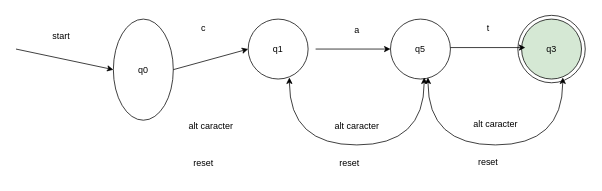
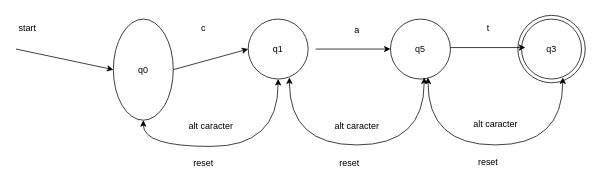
(60, 36) -> (27, 29)
(552, 49) -> (552, 49)
none -> (225, 146)
